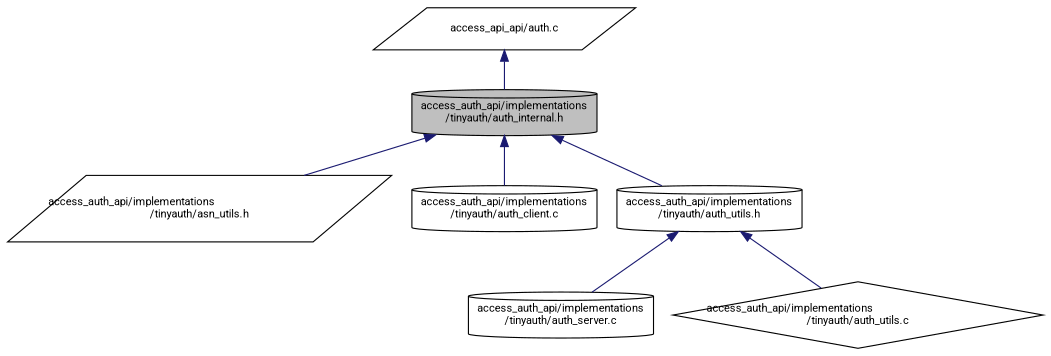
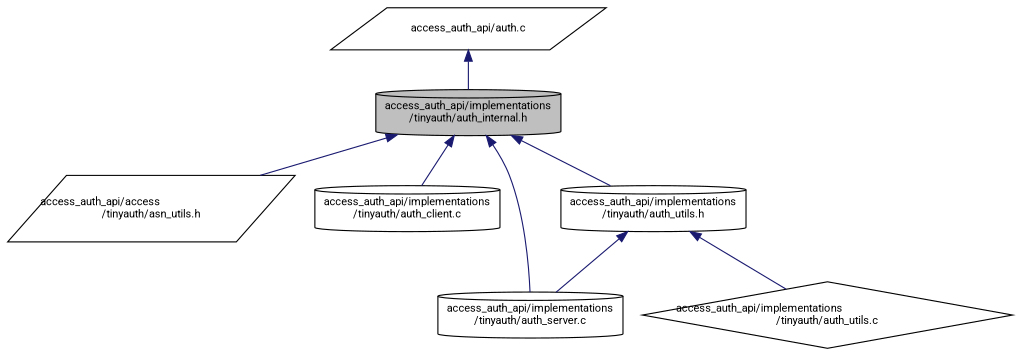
(504, 29) -> (468, 29)
(200, 209) -> (151, 209)
none -> (521, 216)
